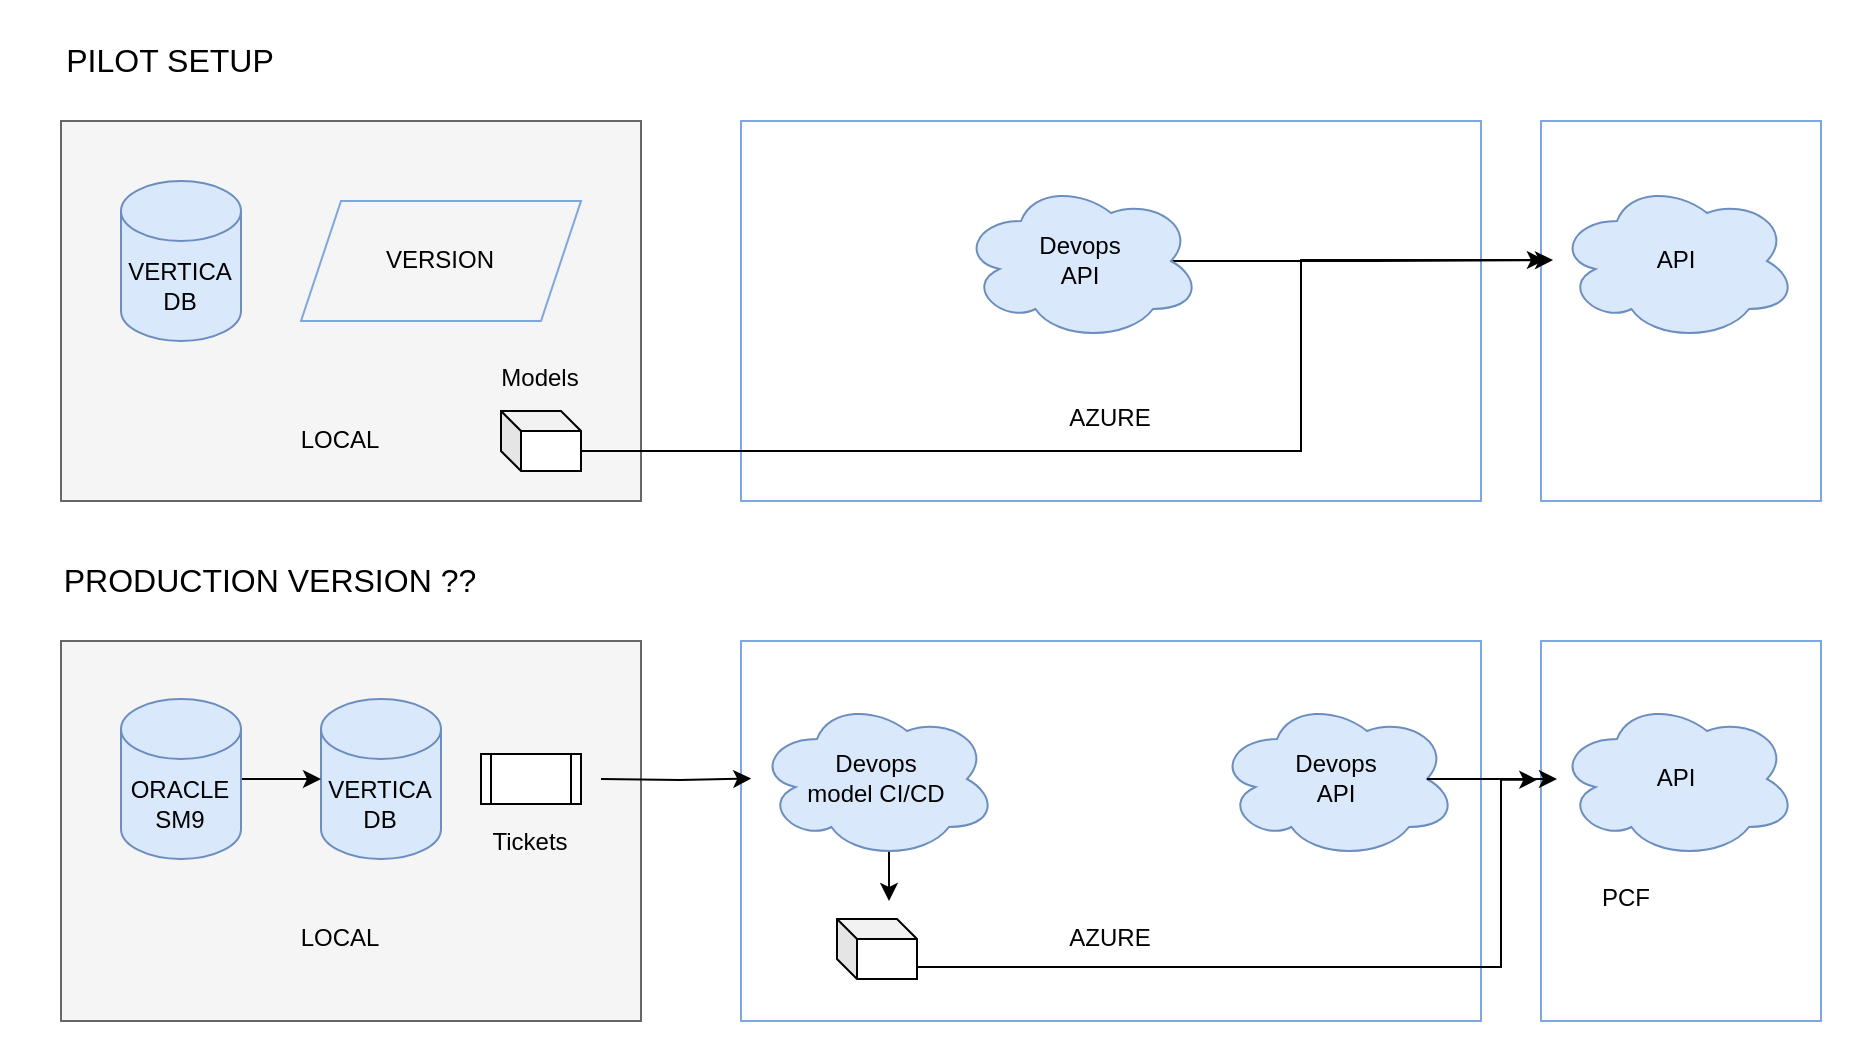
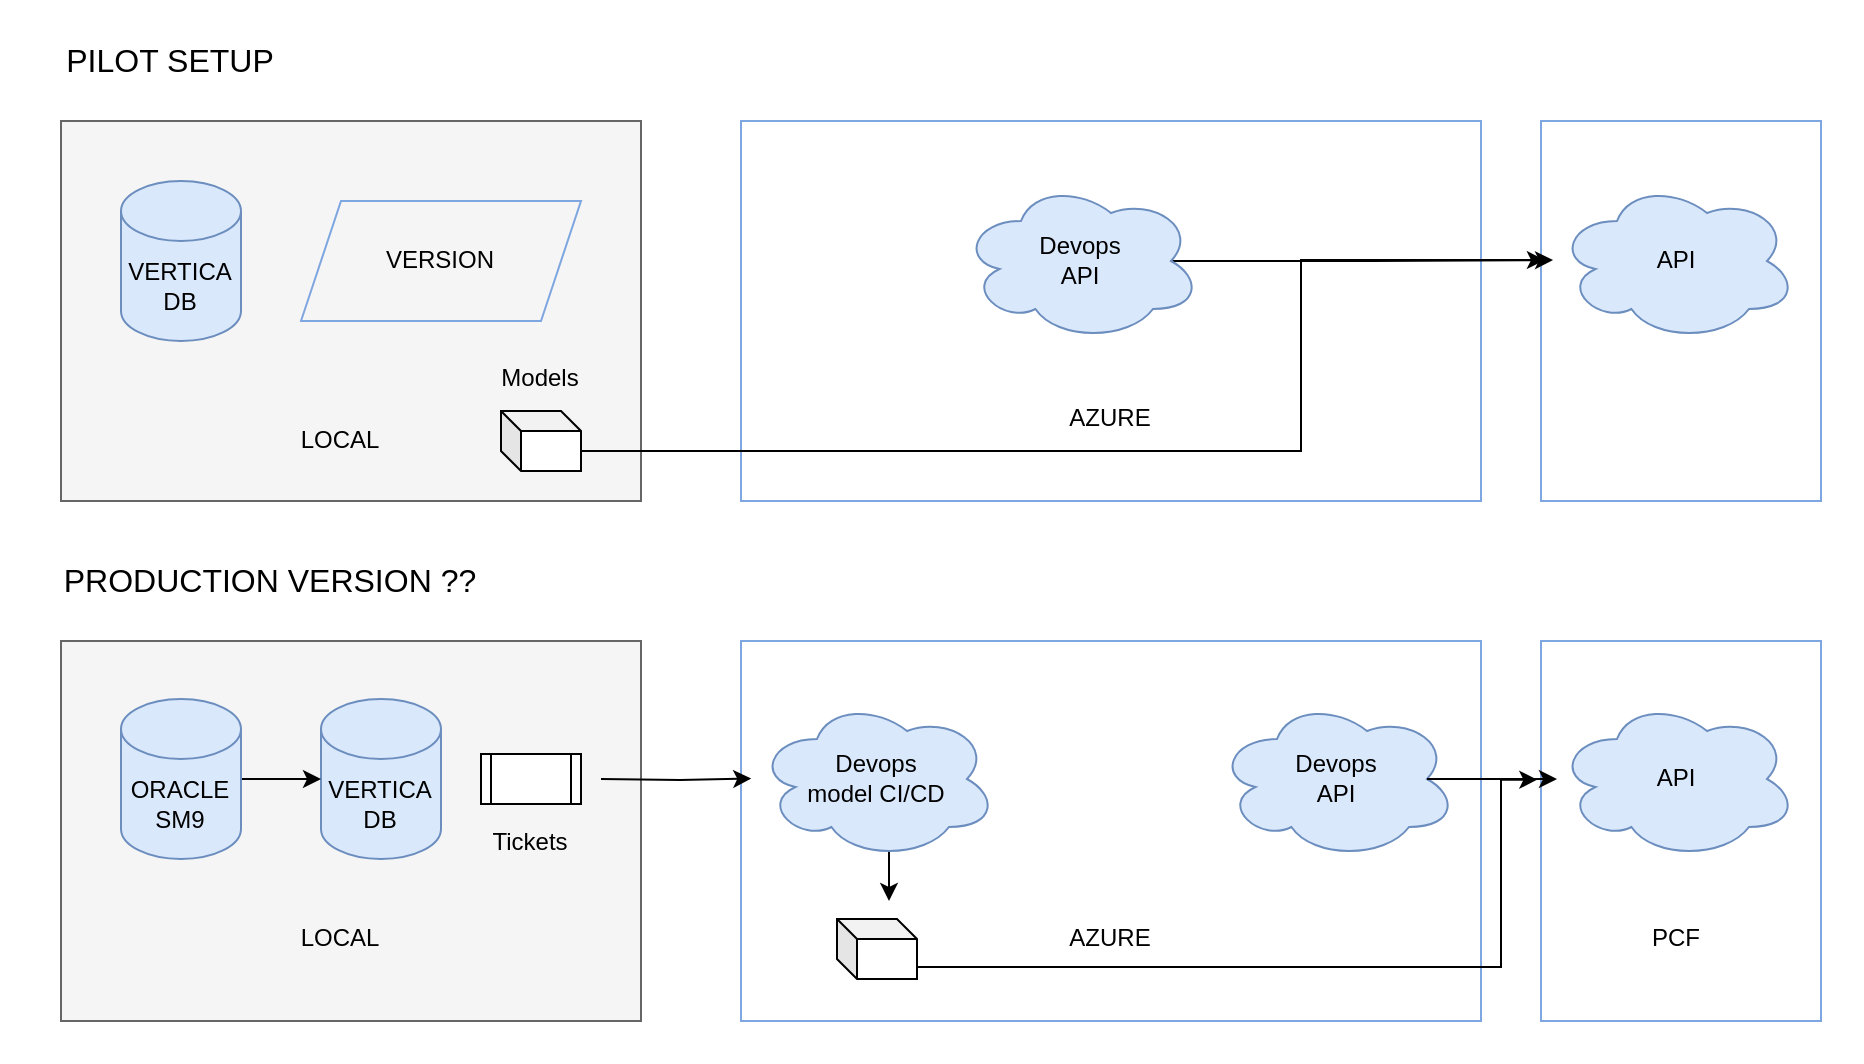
(1627, 899) -> (1677, 939)
